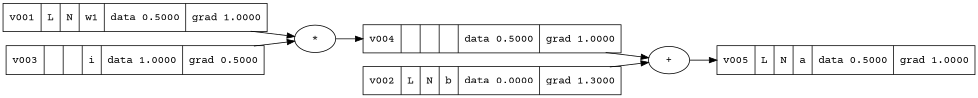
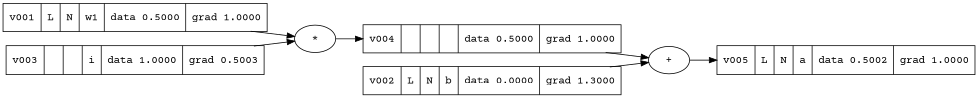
(223, 60) -> (223, 60)
(853, 60) -> (853, 60)
